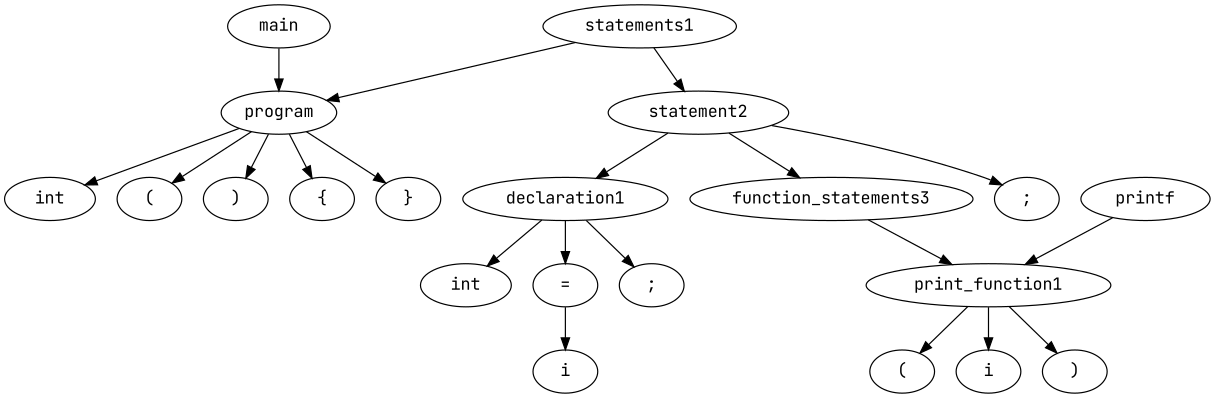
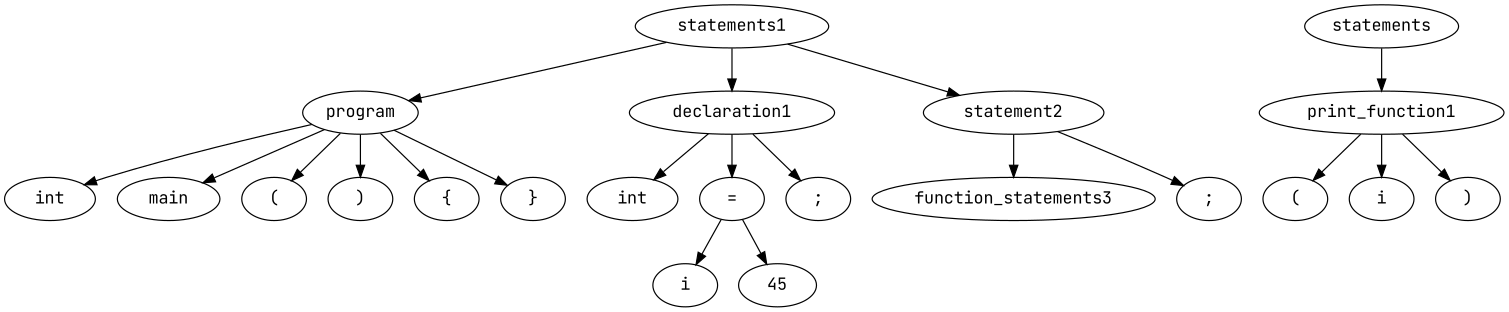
(279, 64) -> (269, 154)
(637, 152) -> (732, 64)
(1146, 199) -> (1382, 26)
(905, 239) -> none
none -> (778, 285)
